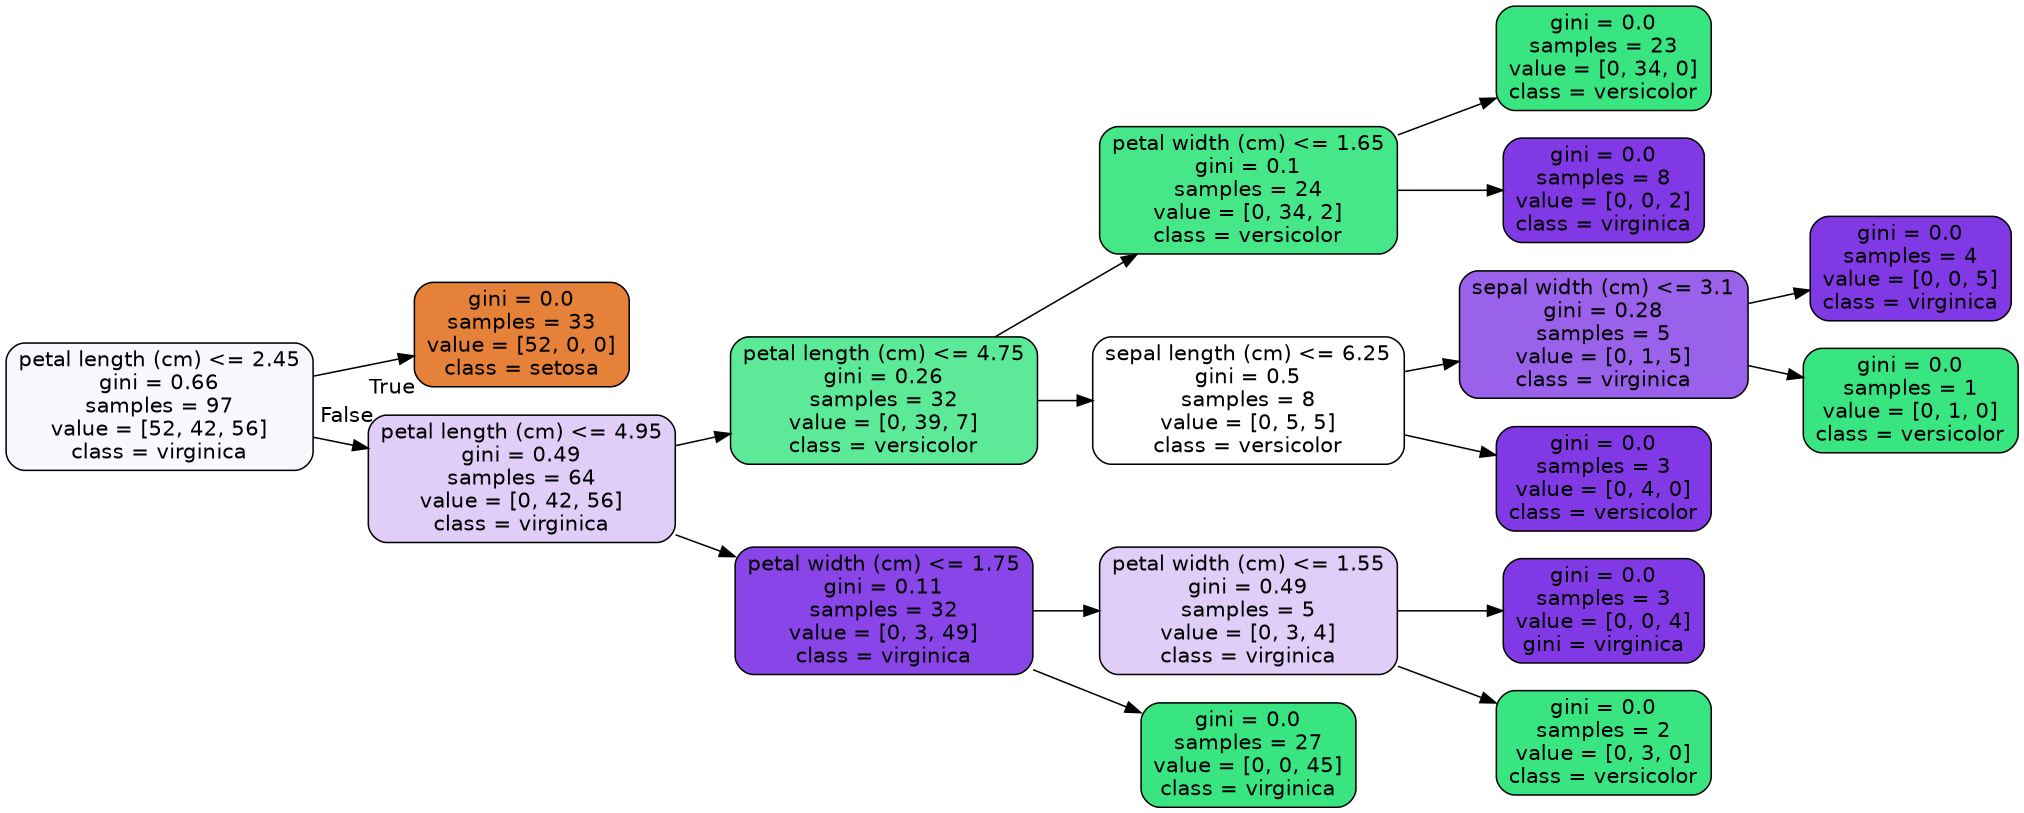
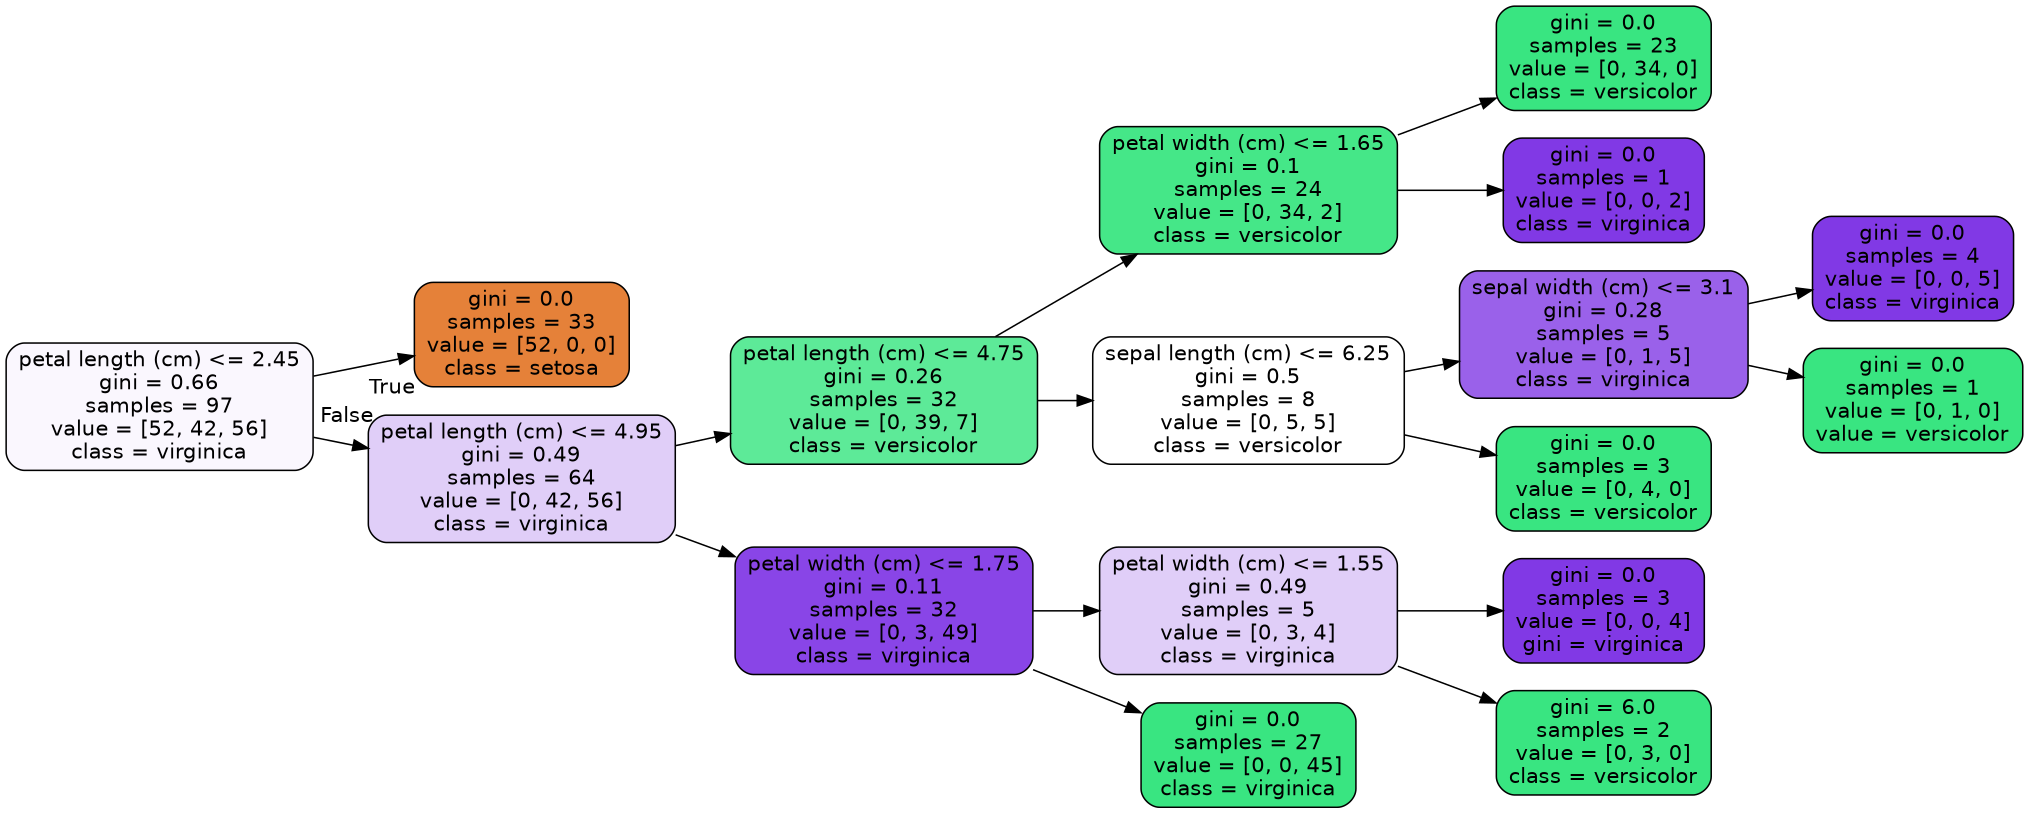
(1604, 190) -> (1604, 190)
(1911, 401) -> (1913, 401)
(1604, 479) -> (1604, 479)
(1604, 743) -> (1604, 743)
